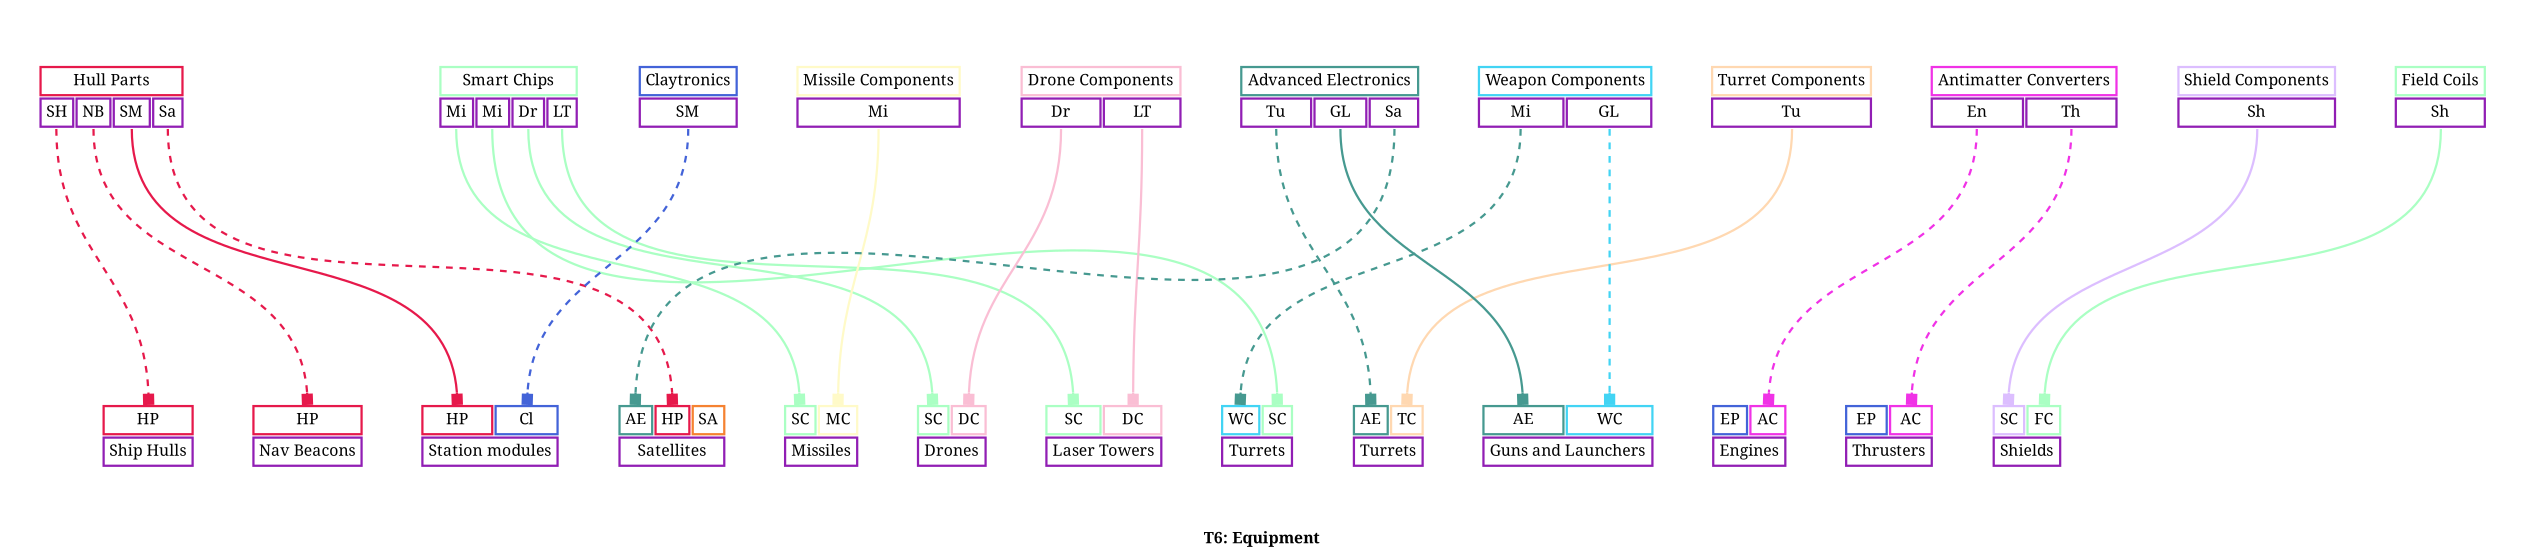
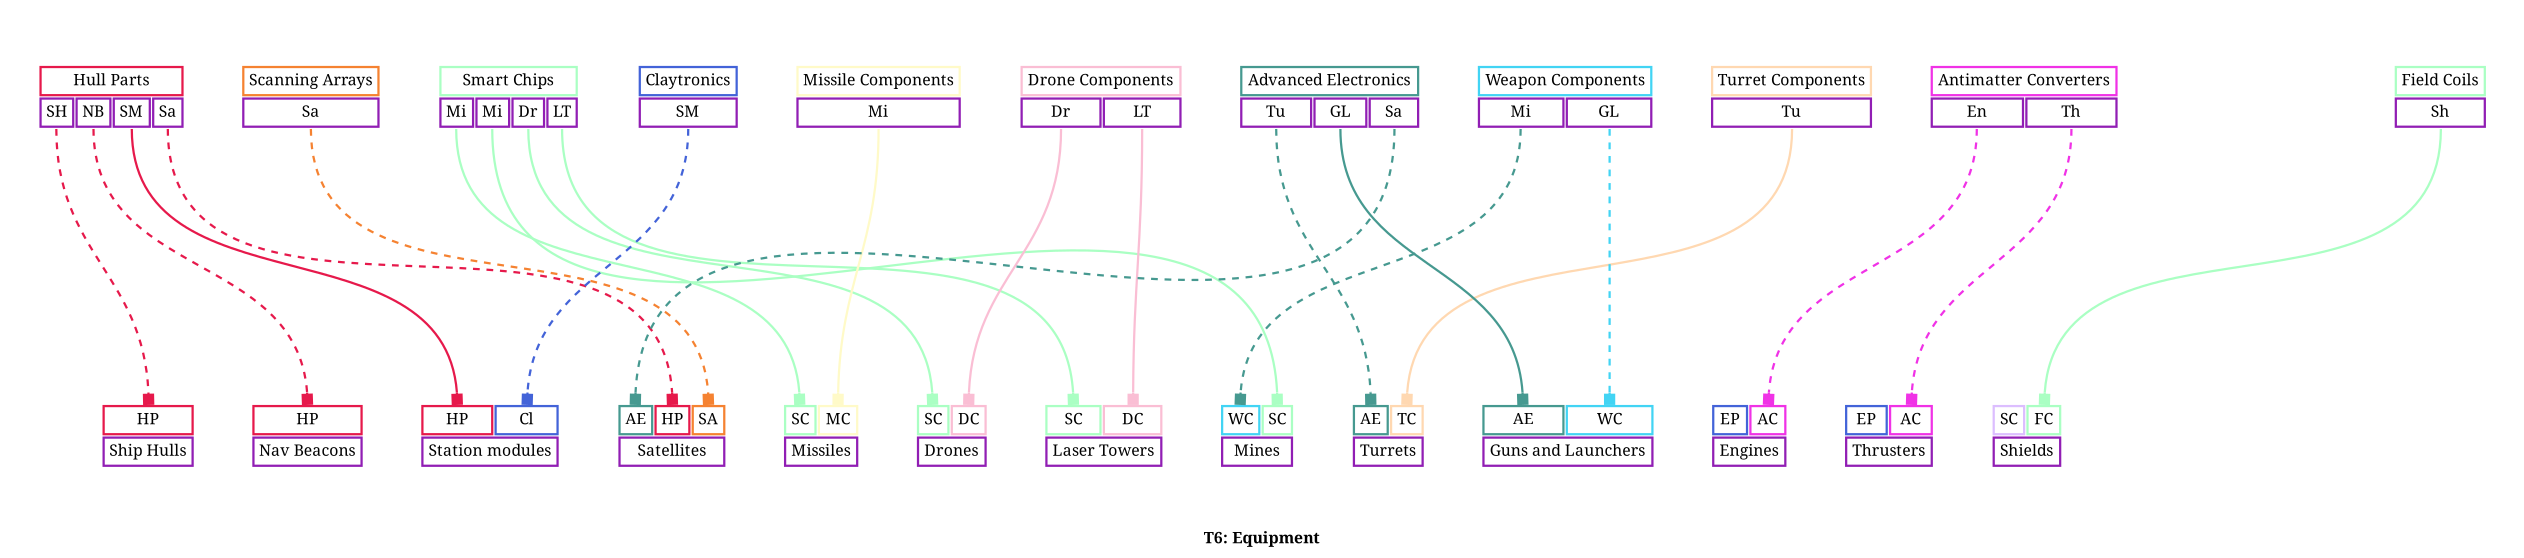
none -> (311, 96)
(2256, 96) -> none
(1257, 451) -> (1257, 451)
